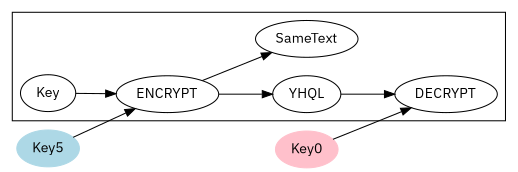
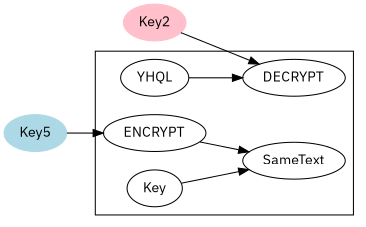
(91, 94) -> (210, 177)
(240, 94) -> none
(307, 149) -> (155, 23)
